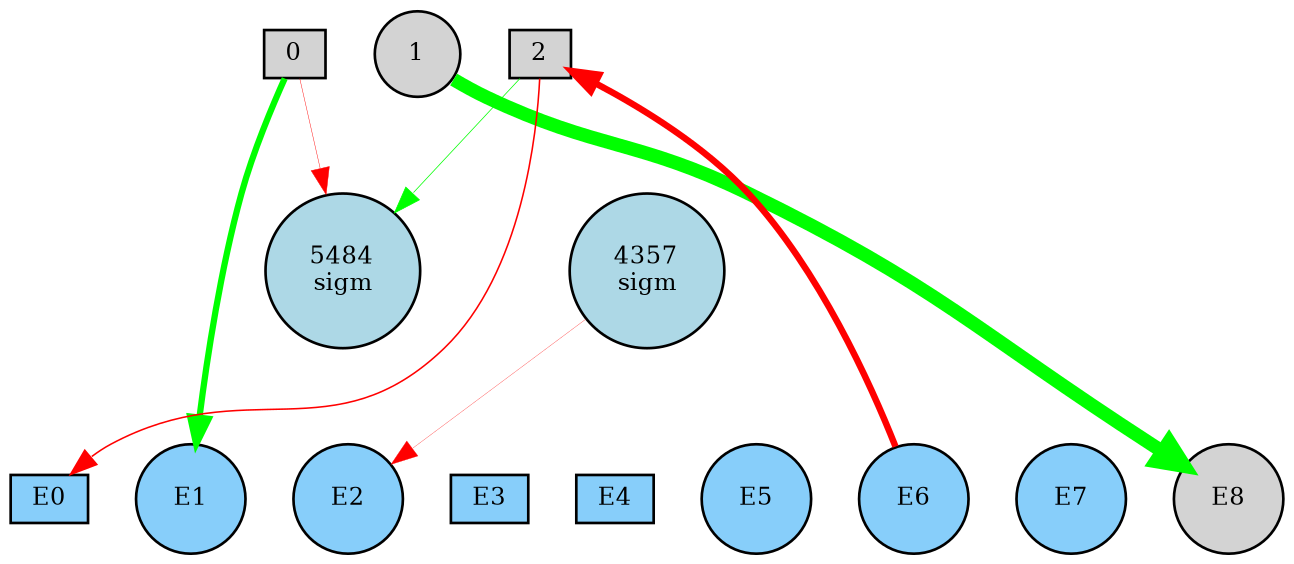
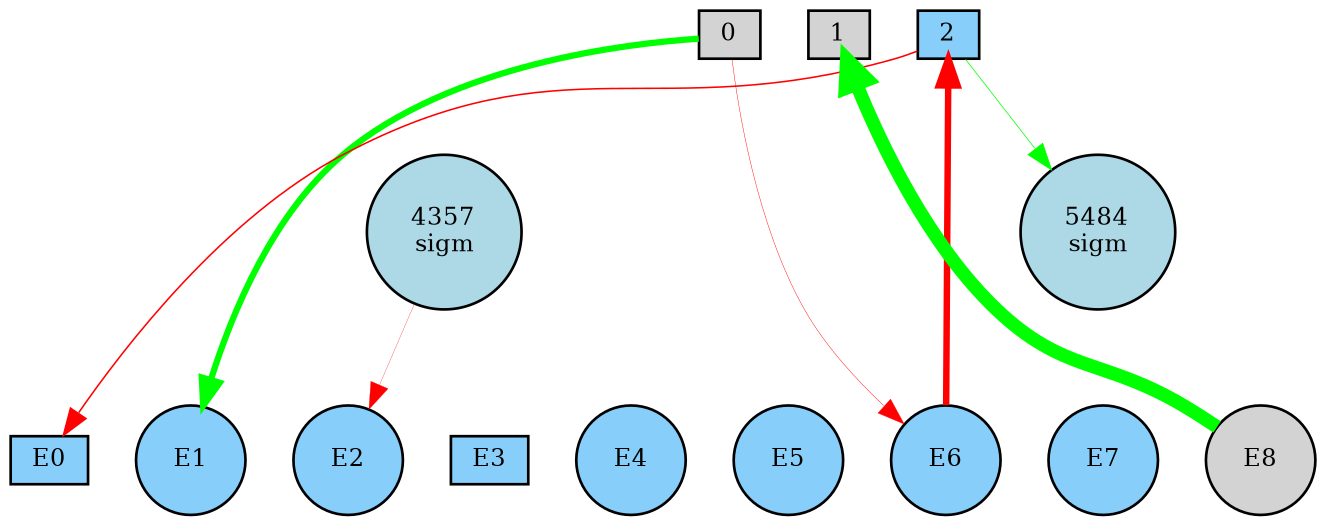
(418, 54) -> (839, 35)
(540, 54) -> (948, 35)
(310, 123) -> (776, 247)
(824, 232) -> (991, 304)
(615, 499) -> (631, 460)
